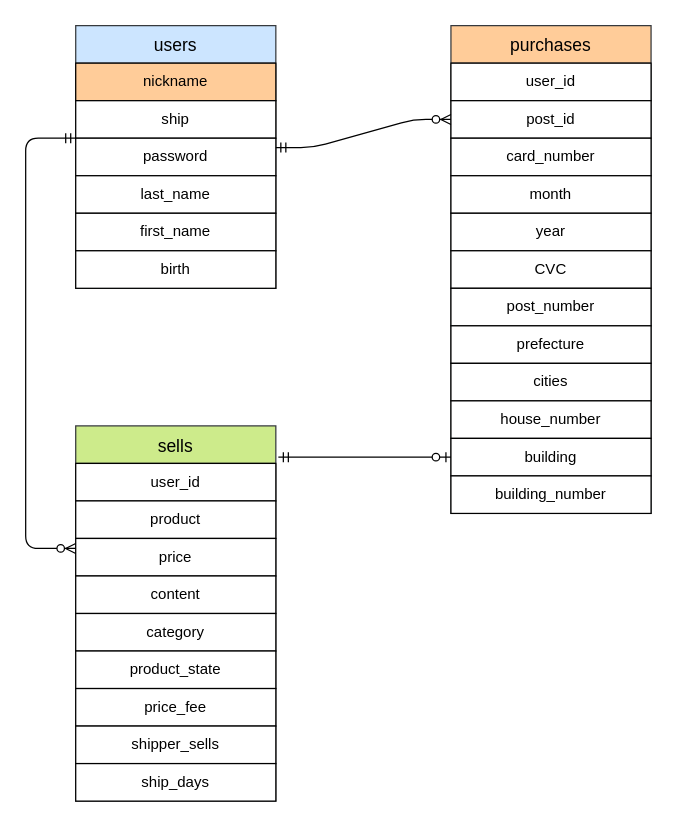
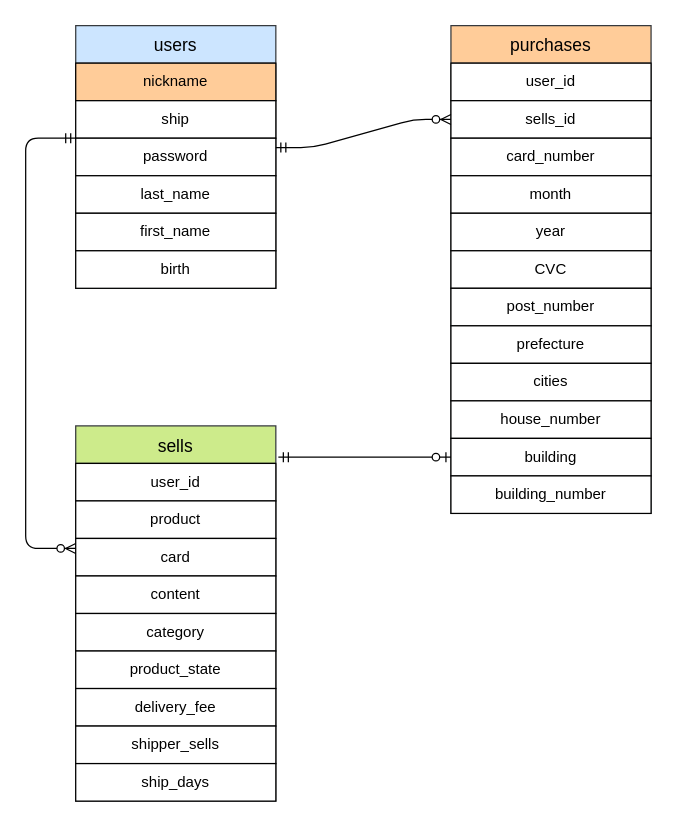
(551, 119) -> (551, 119)
(176, 557) -> (176, 557)
(176, 707) -> (176, 707)
